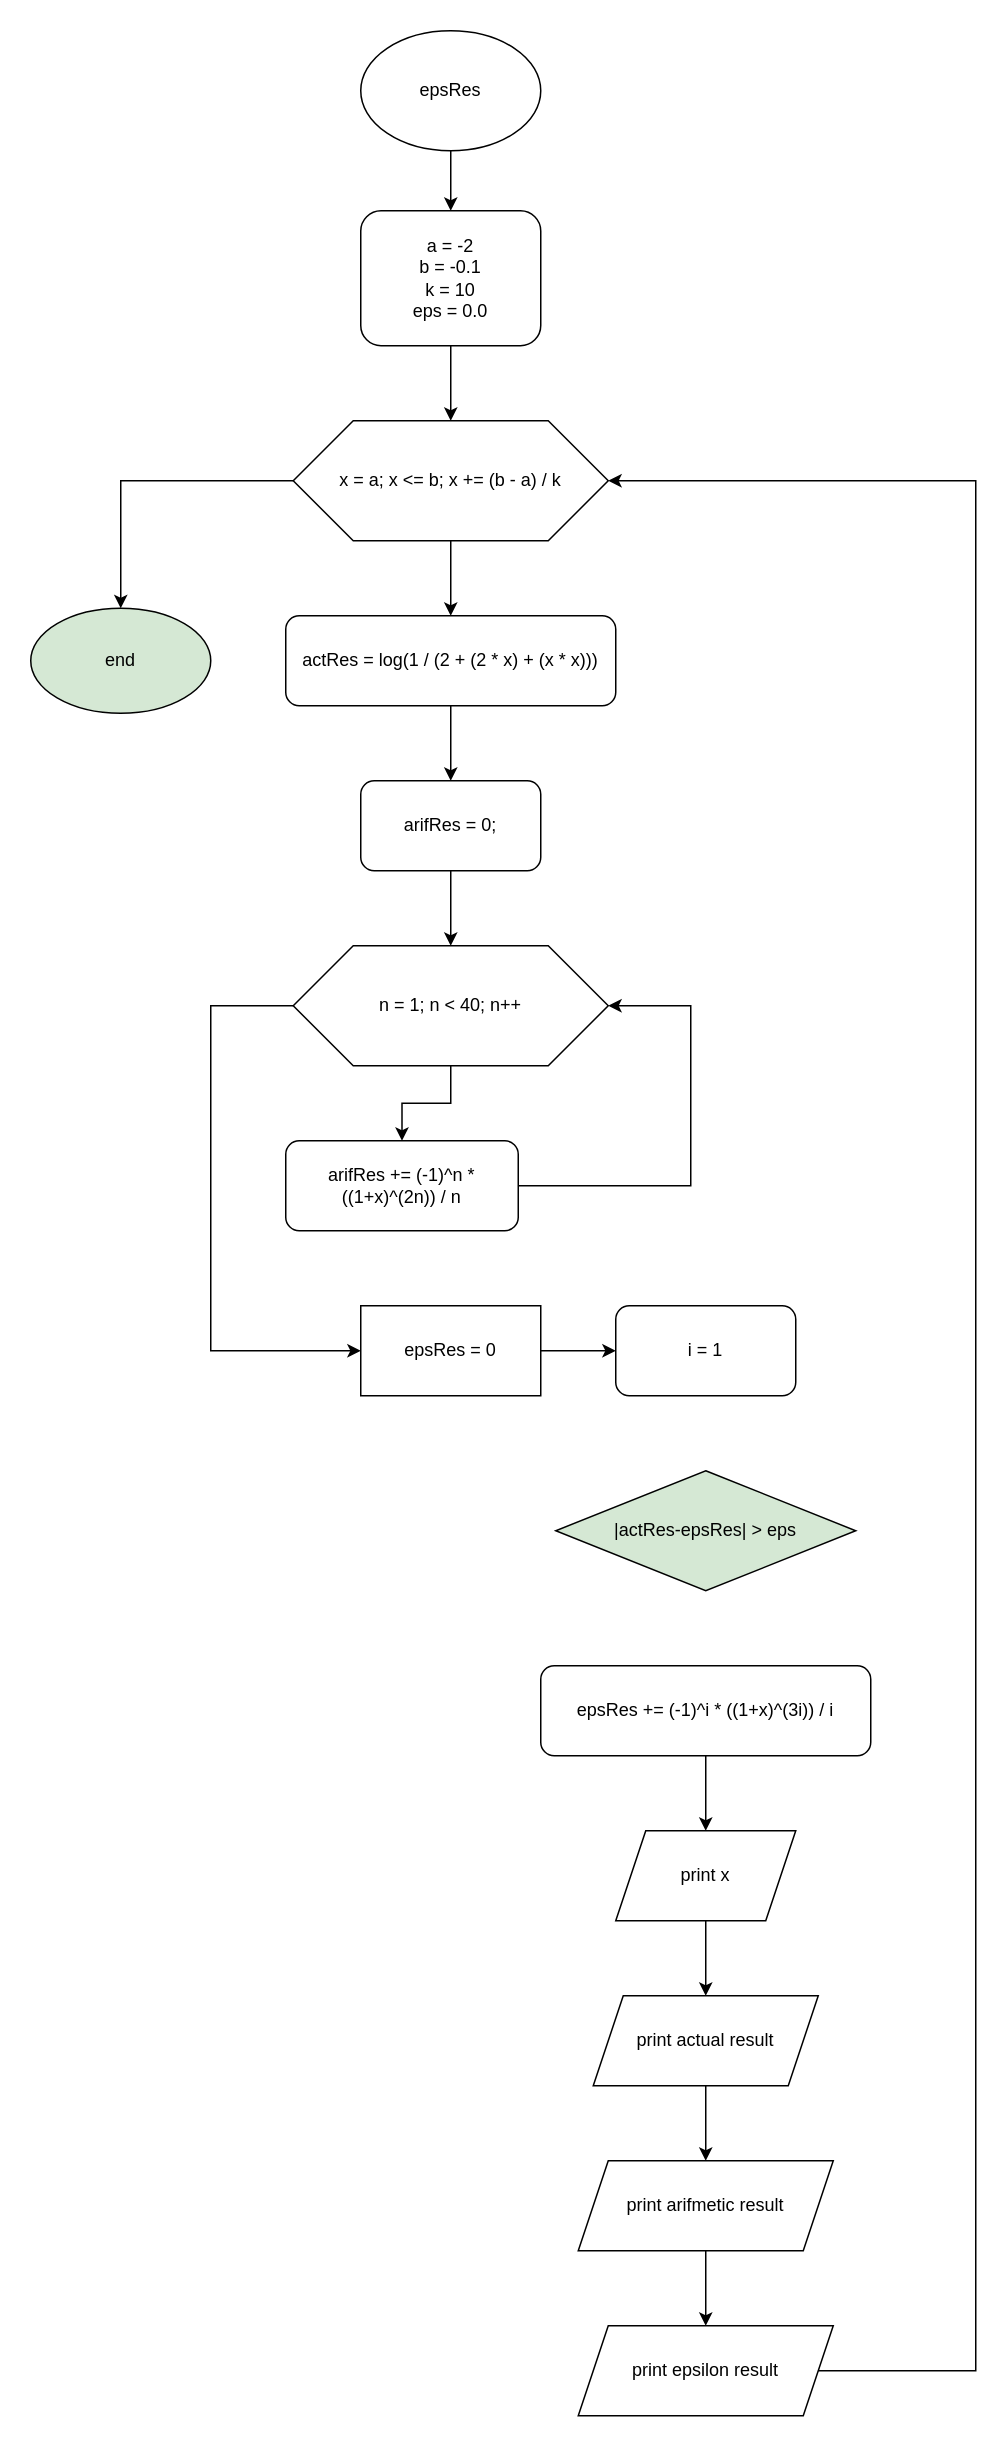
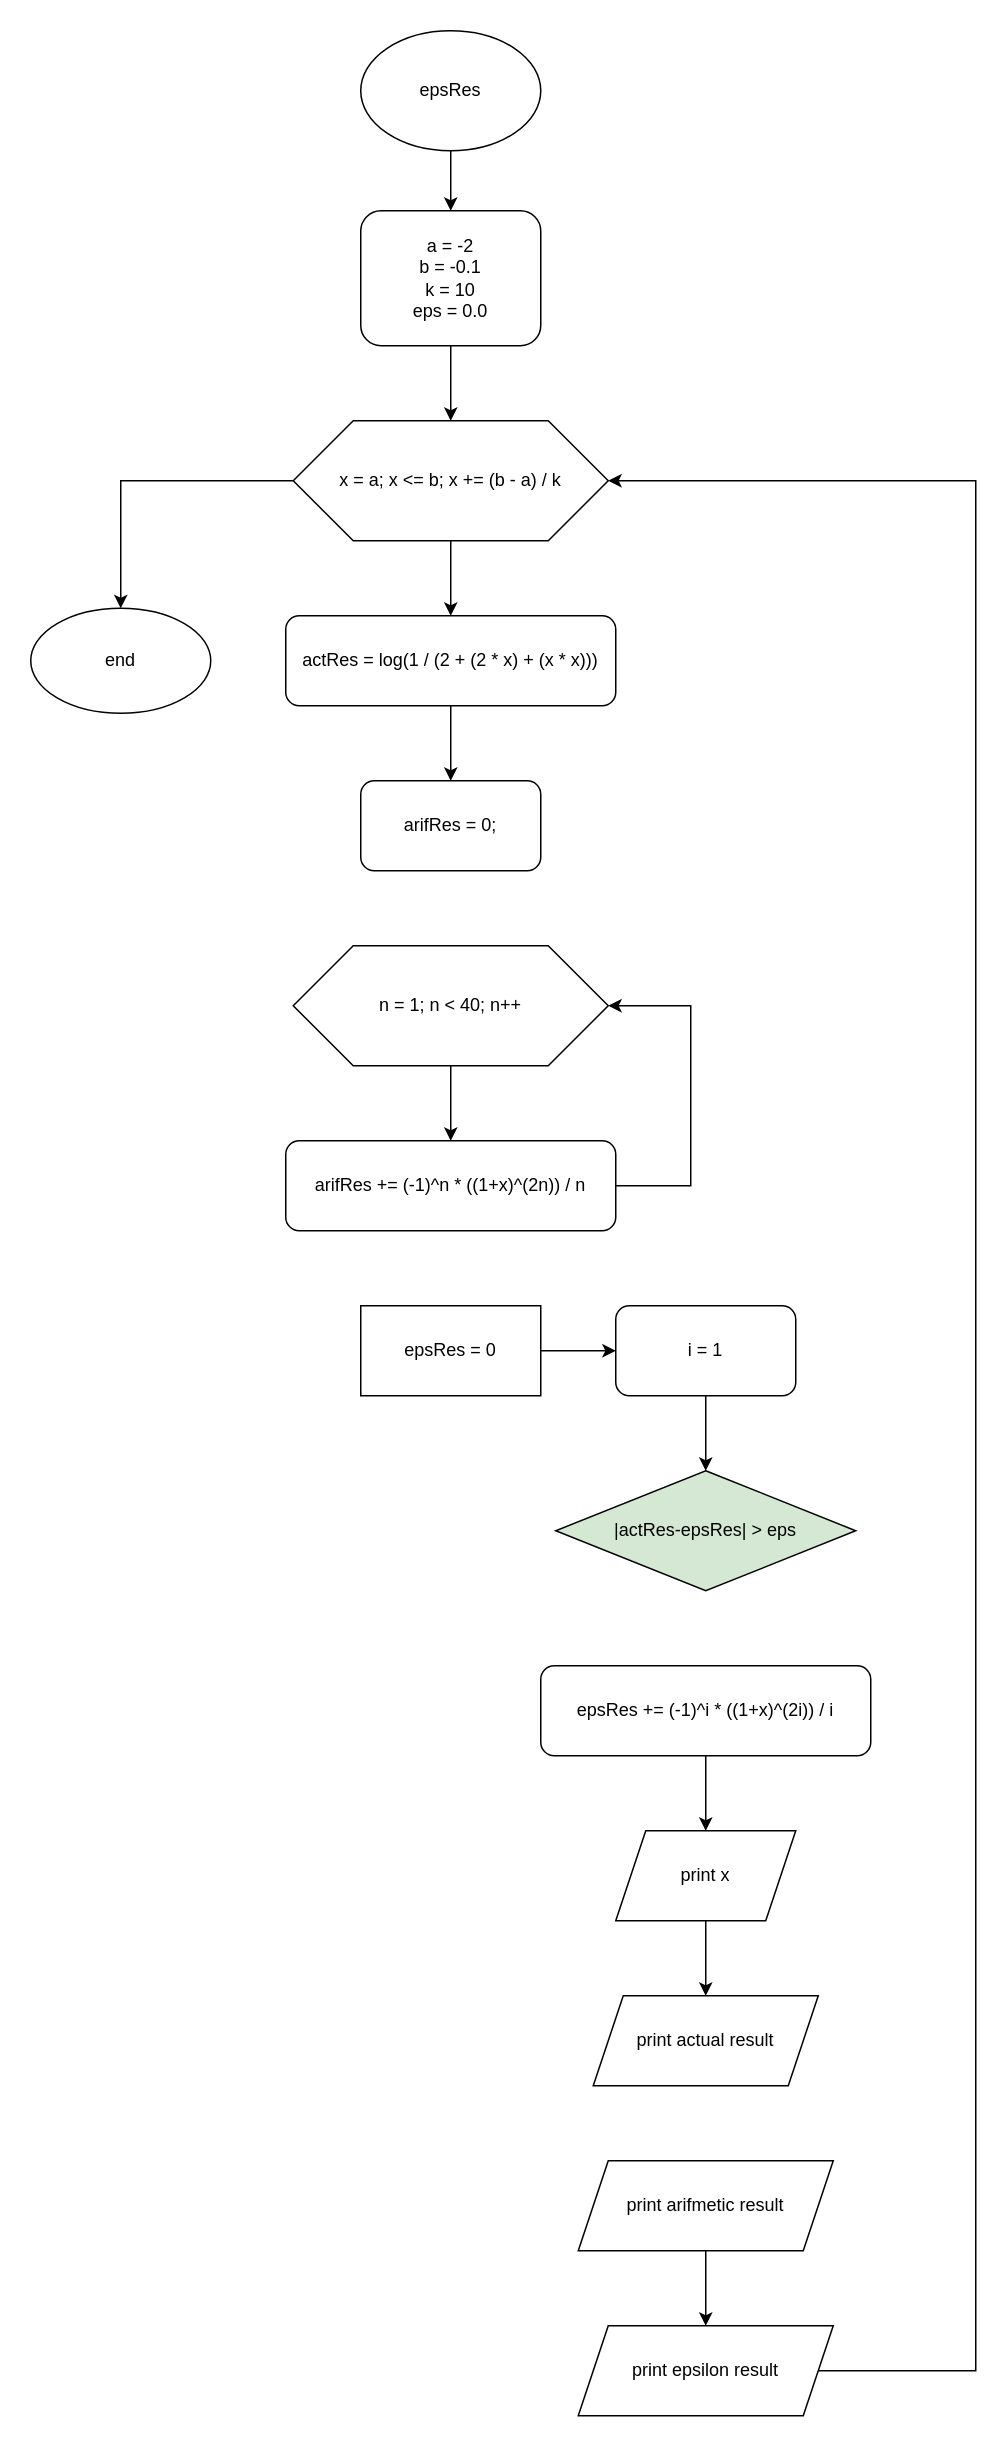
(121, 661) -> (121, 661)
(451, 903) -> none
(402, 1186) -> (451, 1186)
(211, 1207) -> none
none -> (706, 1428)
(706, 1711) -> (706, 1711)
(706, 2118) -> none
